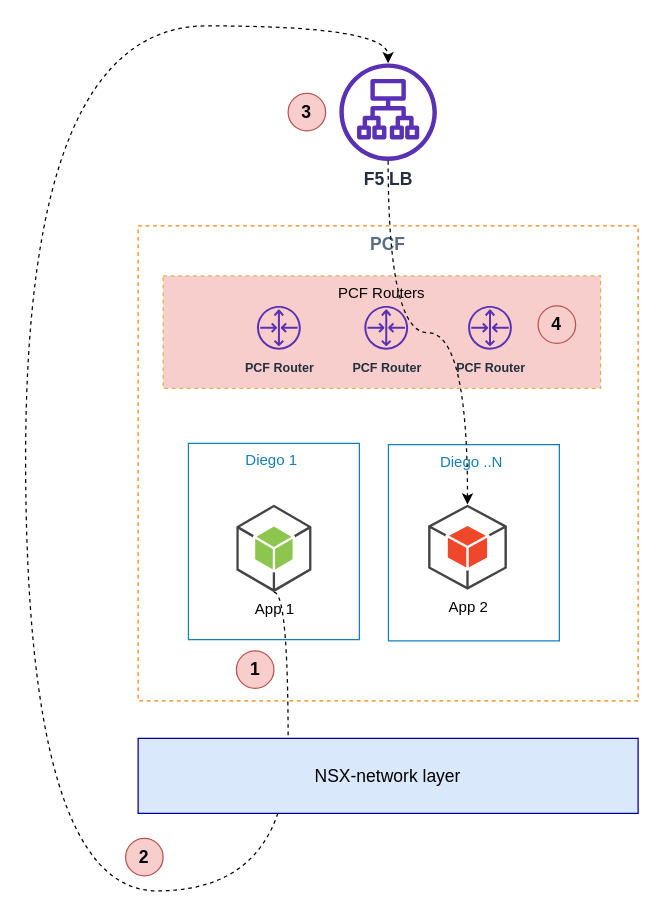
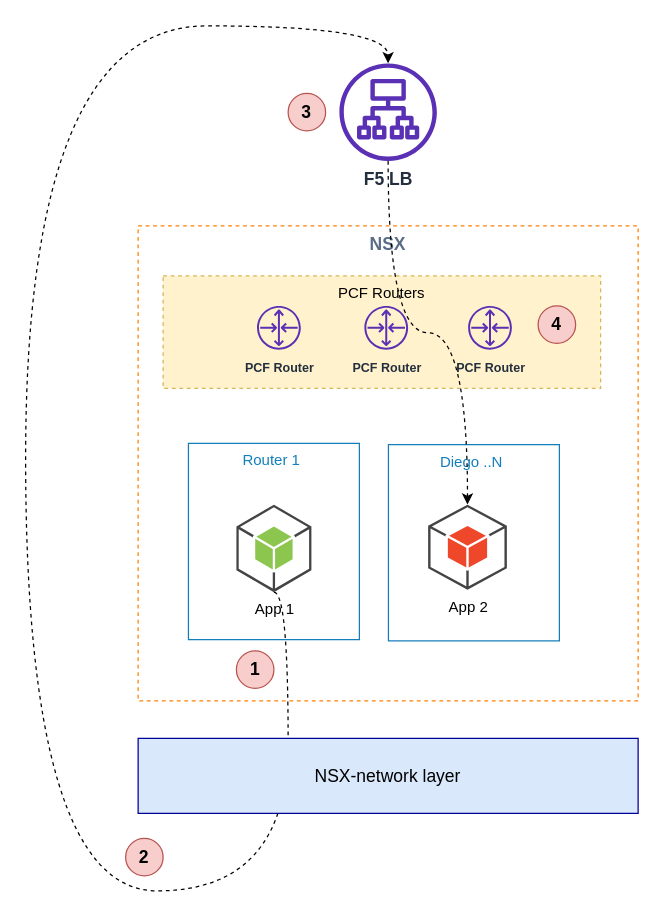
(388, 244) -> (388, 244)
(381, 293) -> (381, 293)
(273, 460) -> (273, 460)
